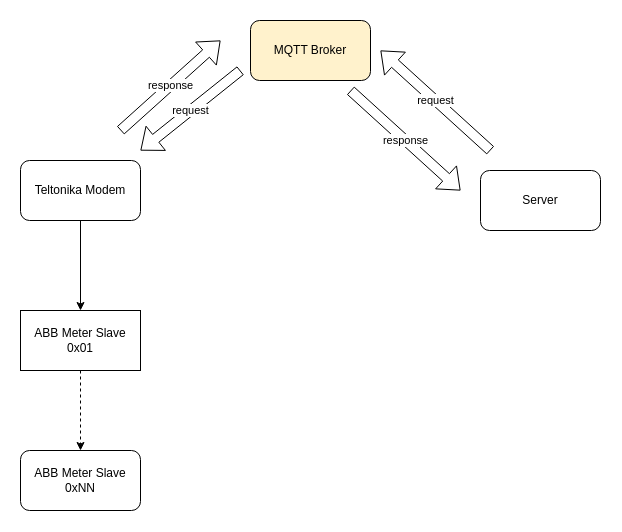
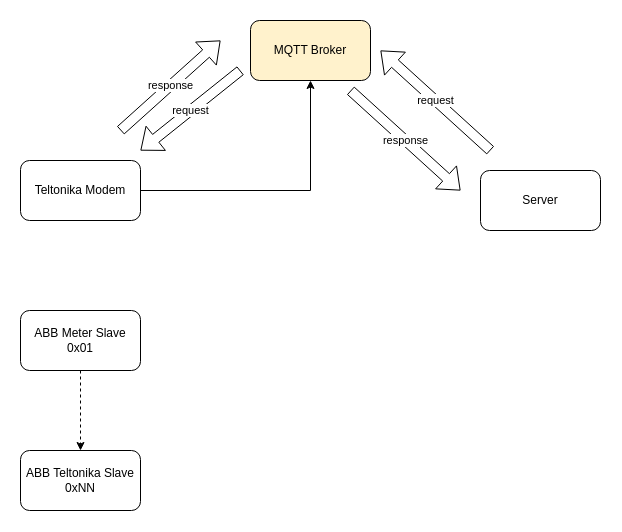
(81, 262) -> (277, 191)
(81, 341) -> (81, 341)
(81, 481) -> (81, 481)
